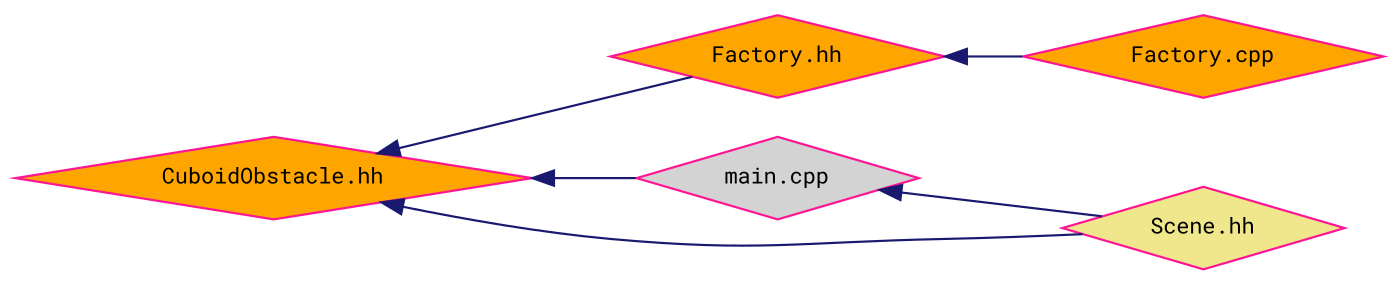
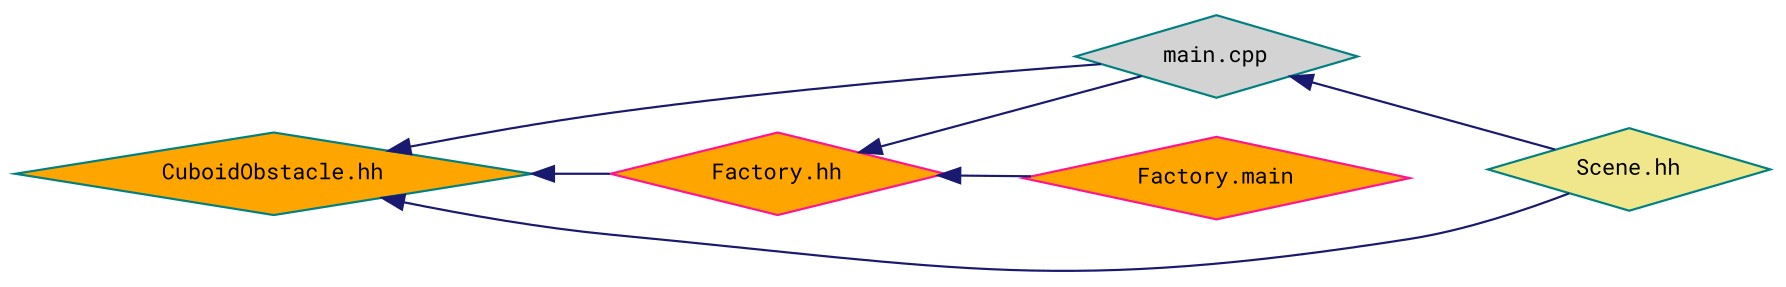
(1203, 56) -> (1216, 178)
none -> (1011, 111)
(274, 178) -> (274, 174)
(778, 178) -> (1216, 56)
(1203, 228) -> (1629, 169)
